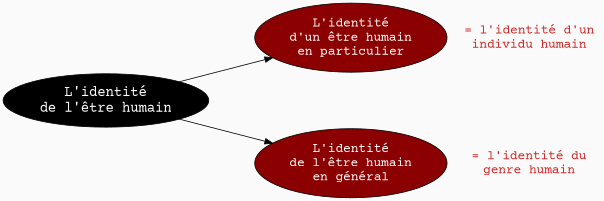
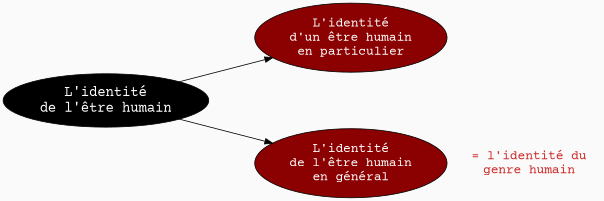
(529, 38) -> none
